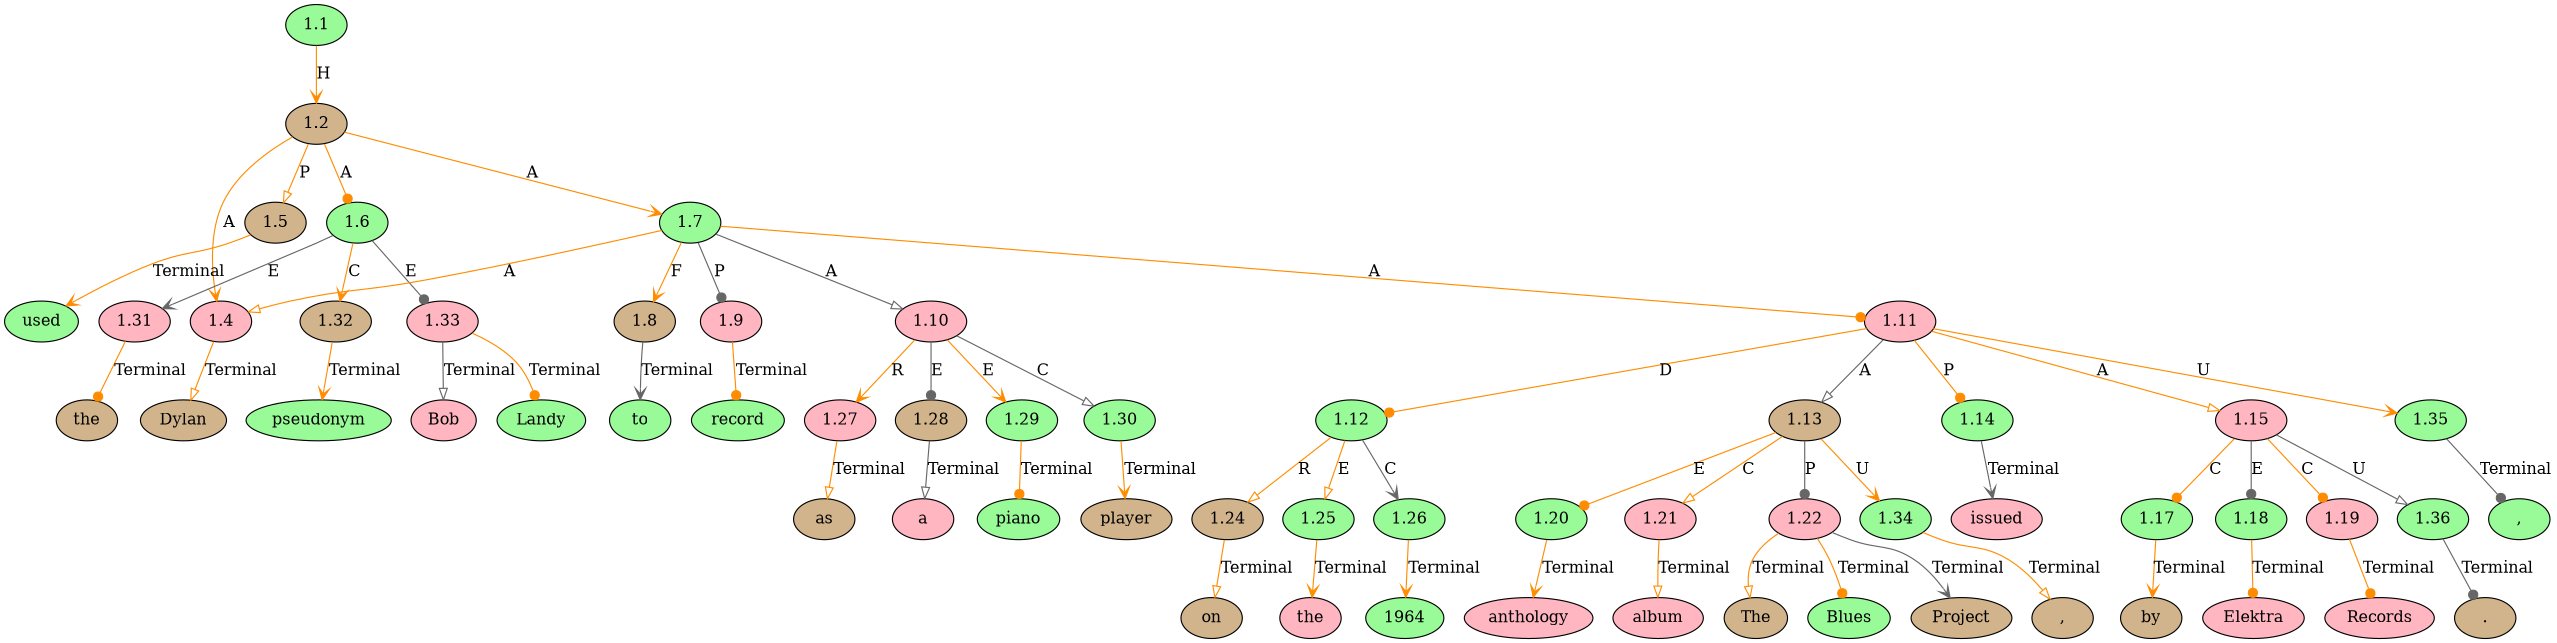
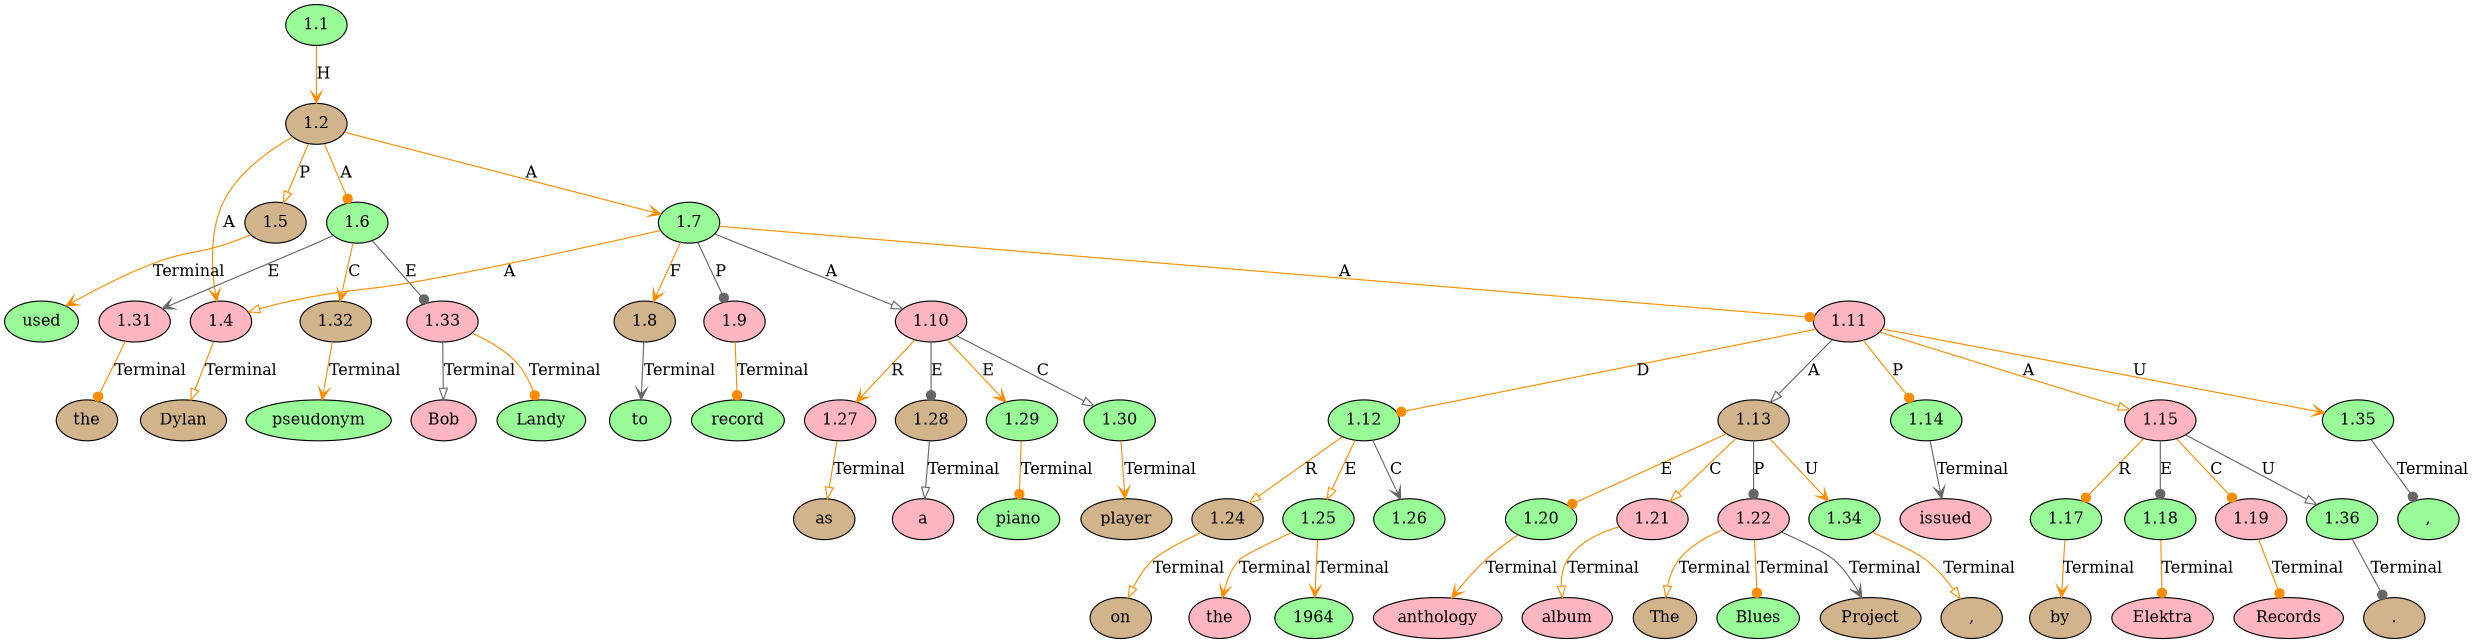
(2215, 470) -> (2125, 470)
(1407, 563) -> (1316, 563)
